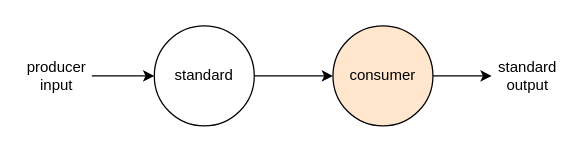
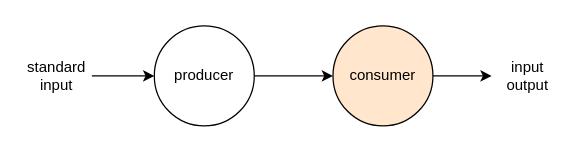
(57, 76) -> (57, 76)
(204, 76) -> (204, 76)
(528, 76) -> (528, 76)
